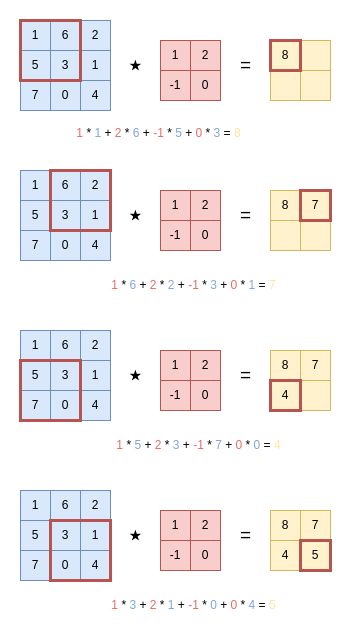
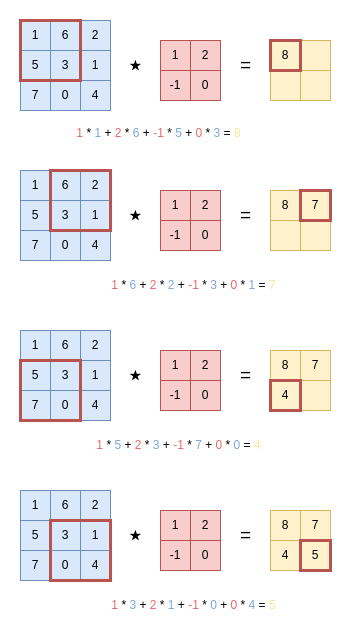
(199, 446) -> (179, 446)
